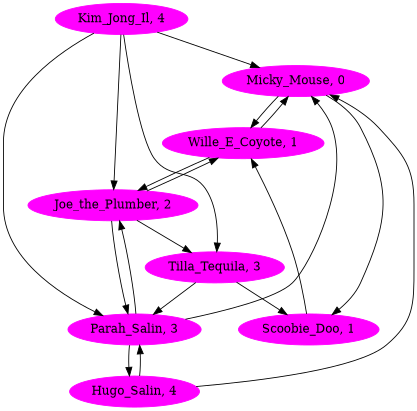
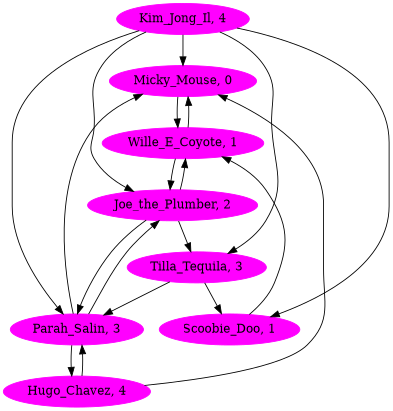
(383, 198) -> (389, 153)
(135, 392) -> (77, 392)
